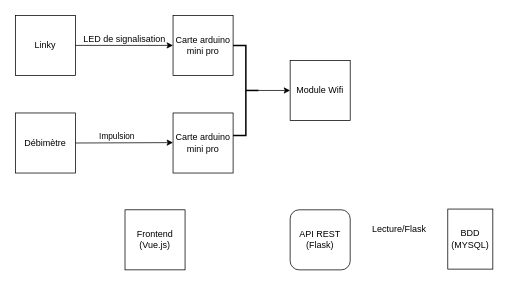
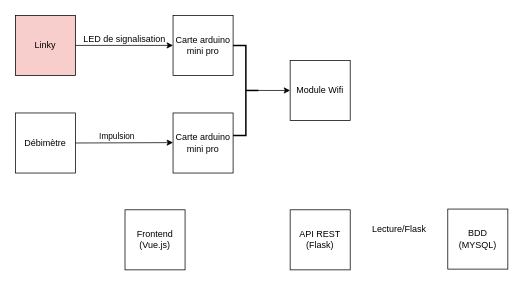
(45, 45) -> (45, 45)
(470, 239) -> (477, 239)
(320, 240) -> (320, 240)
